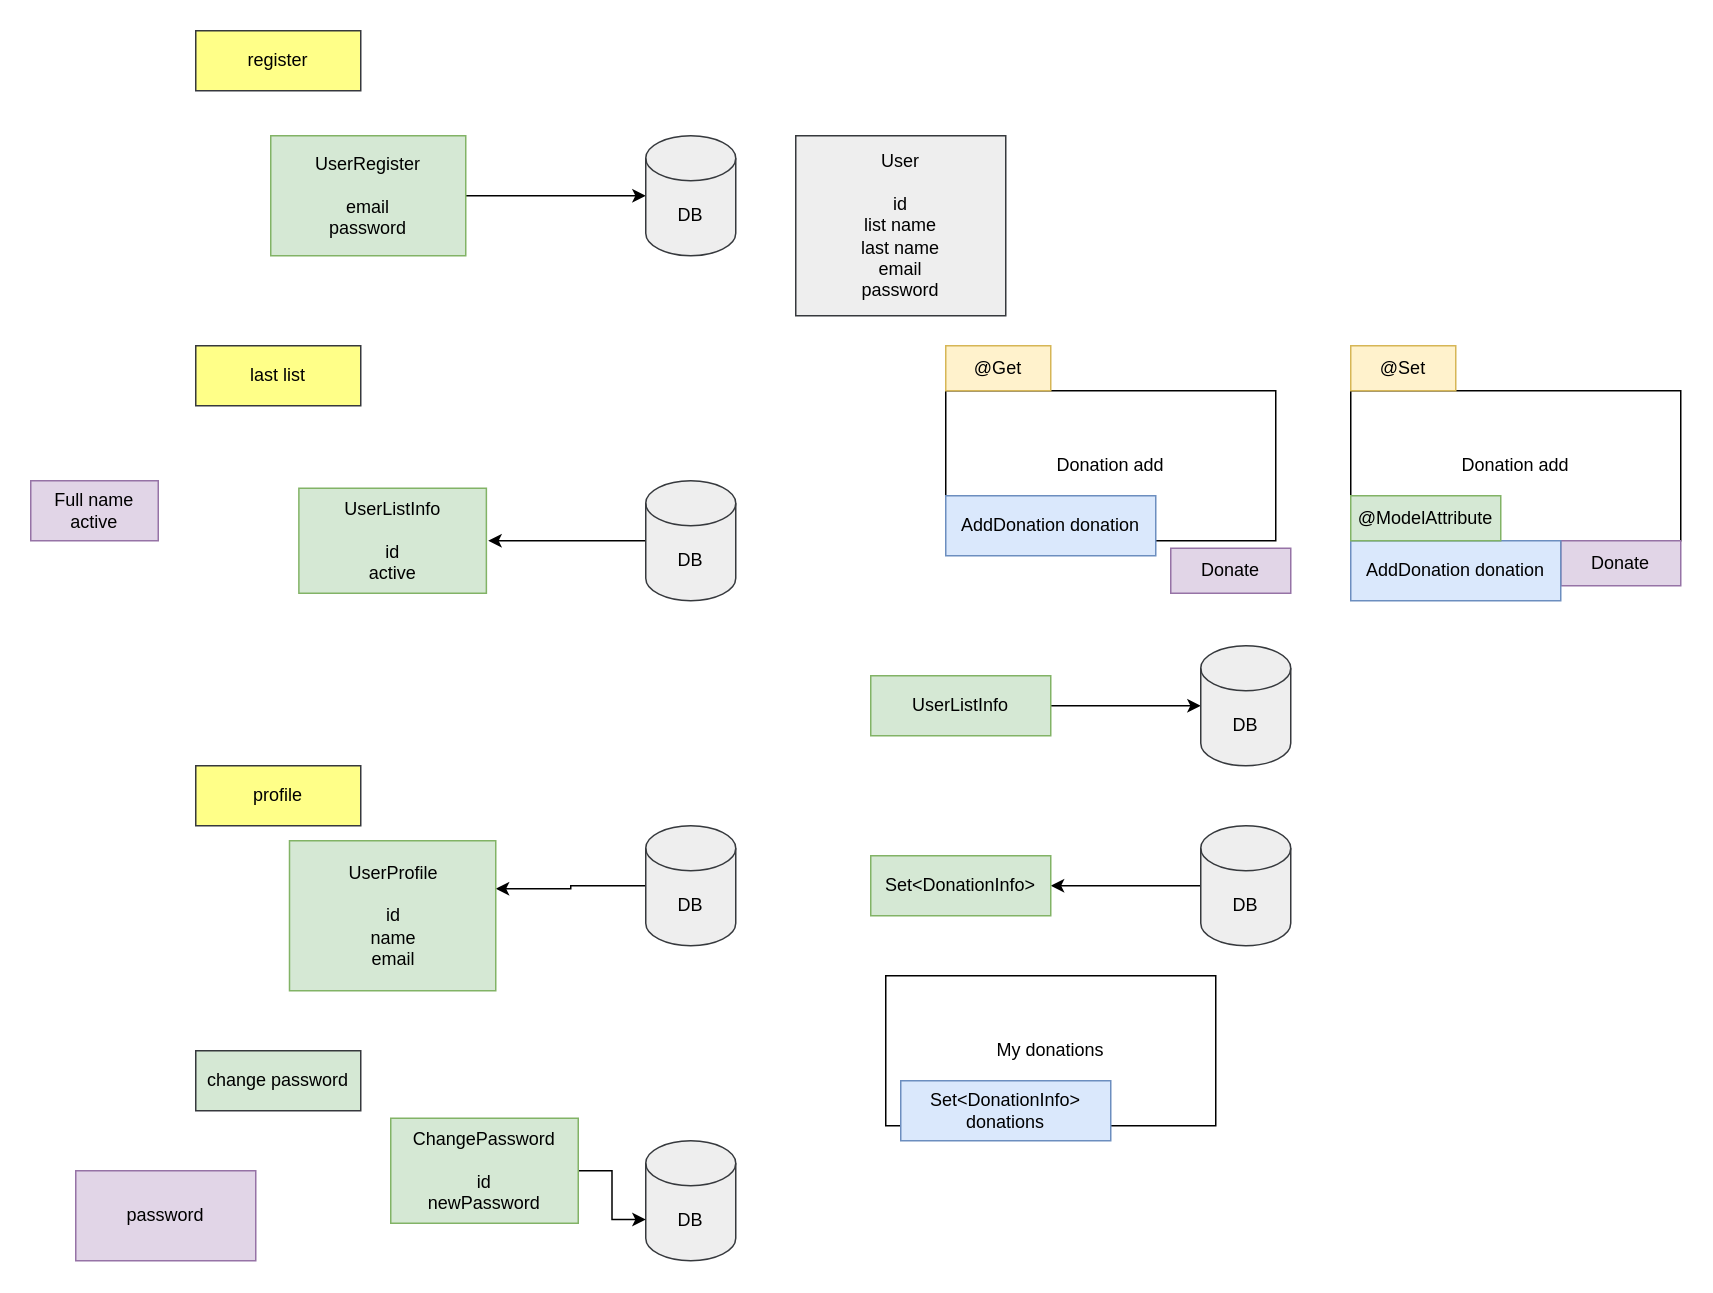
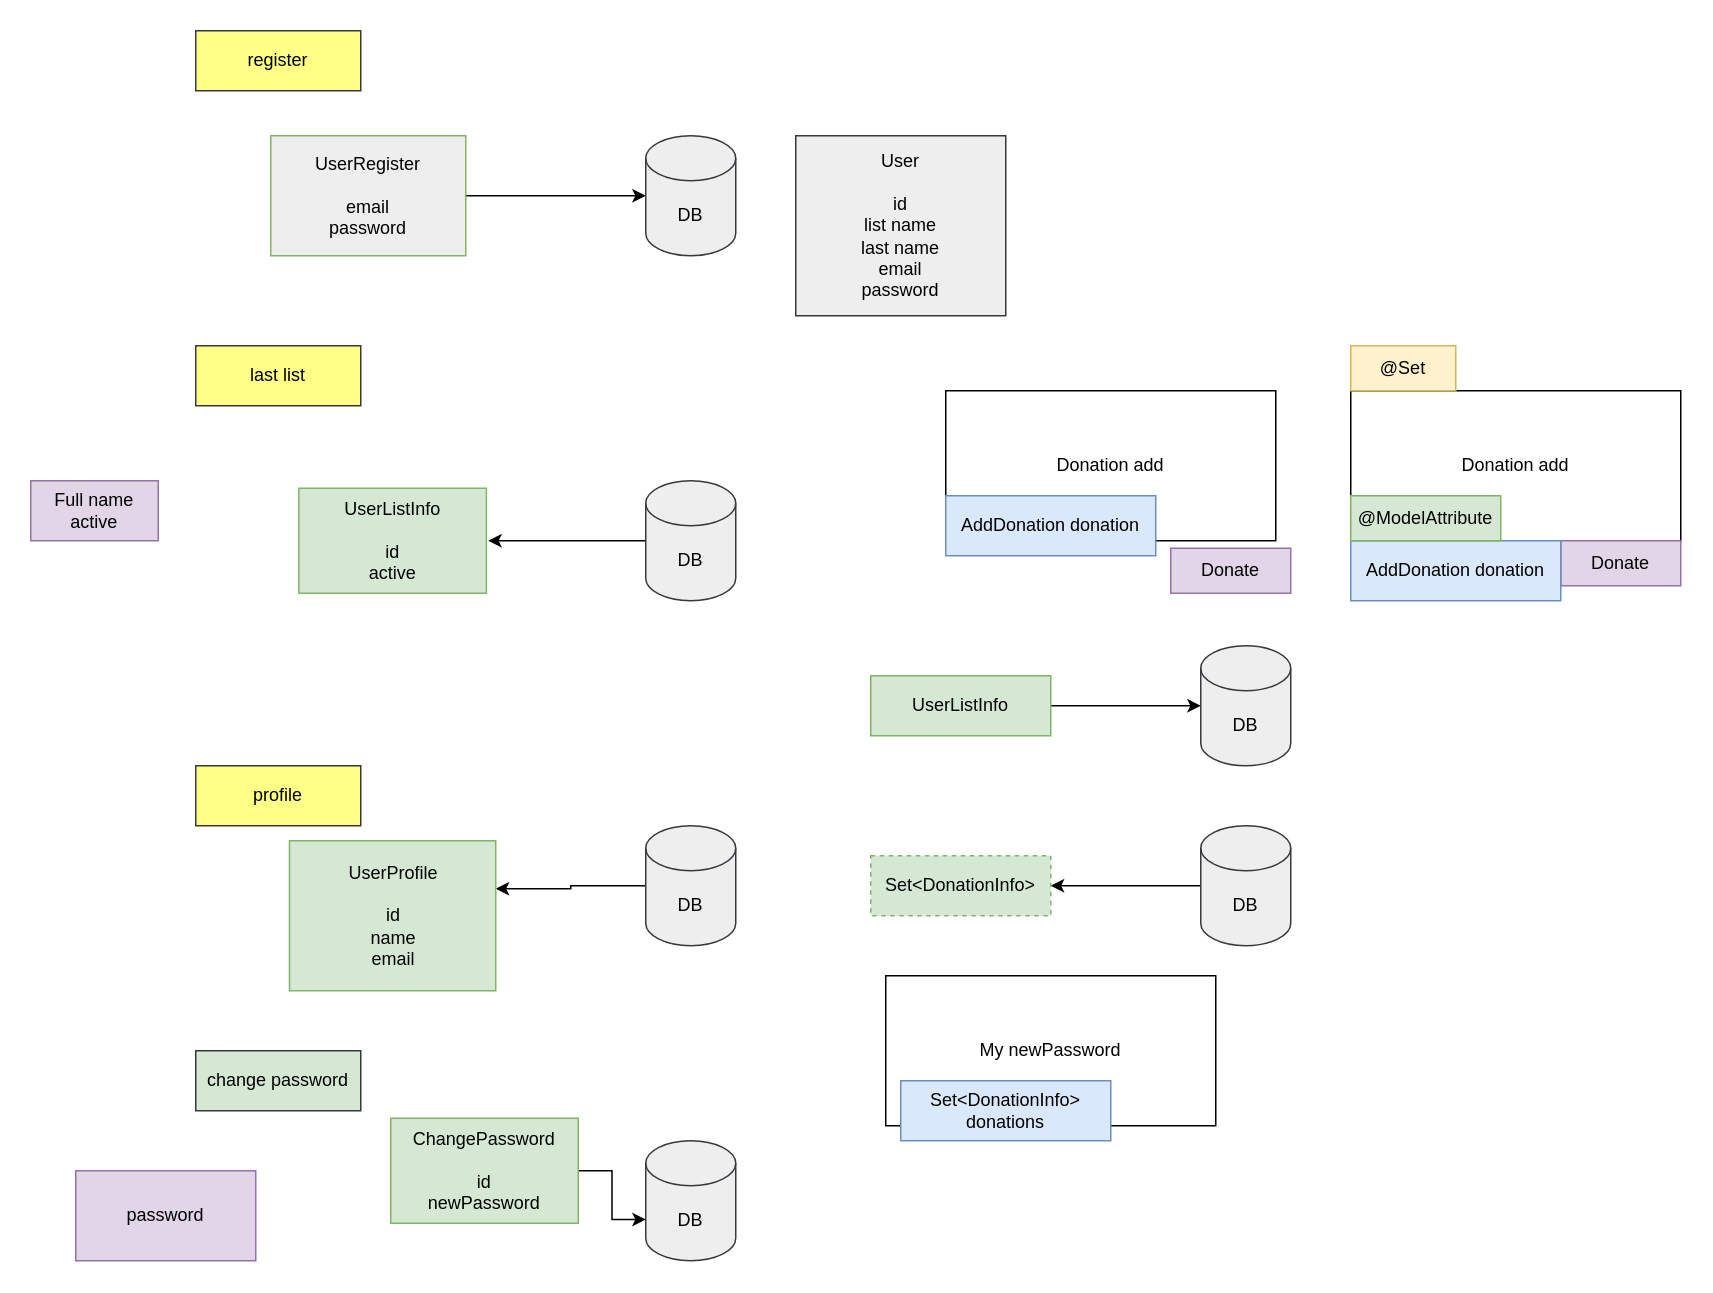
(368, 196) -> (368, 196)
(998, 368) -> none
(961, 886) -> (961, 886)
(1051, 1051) -> (1051, 1051)
